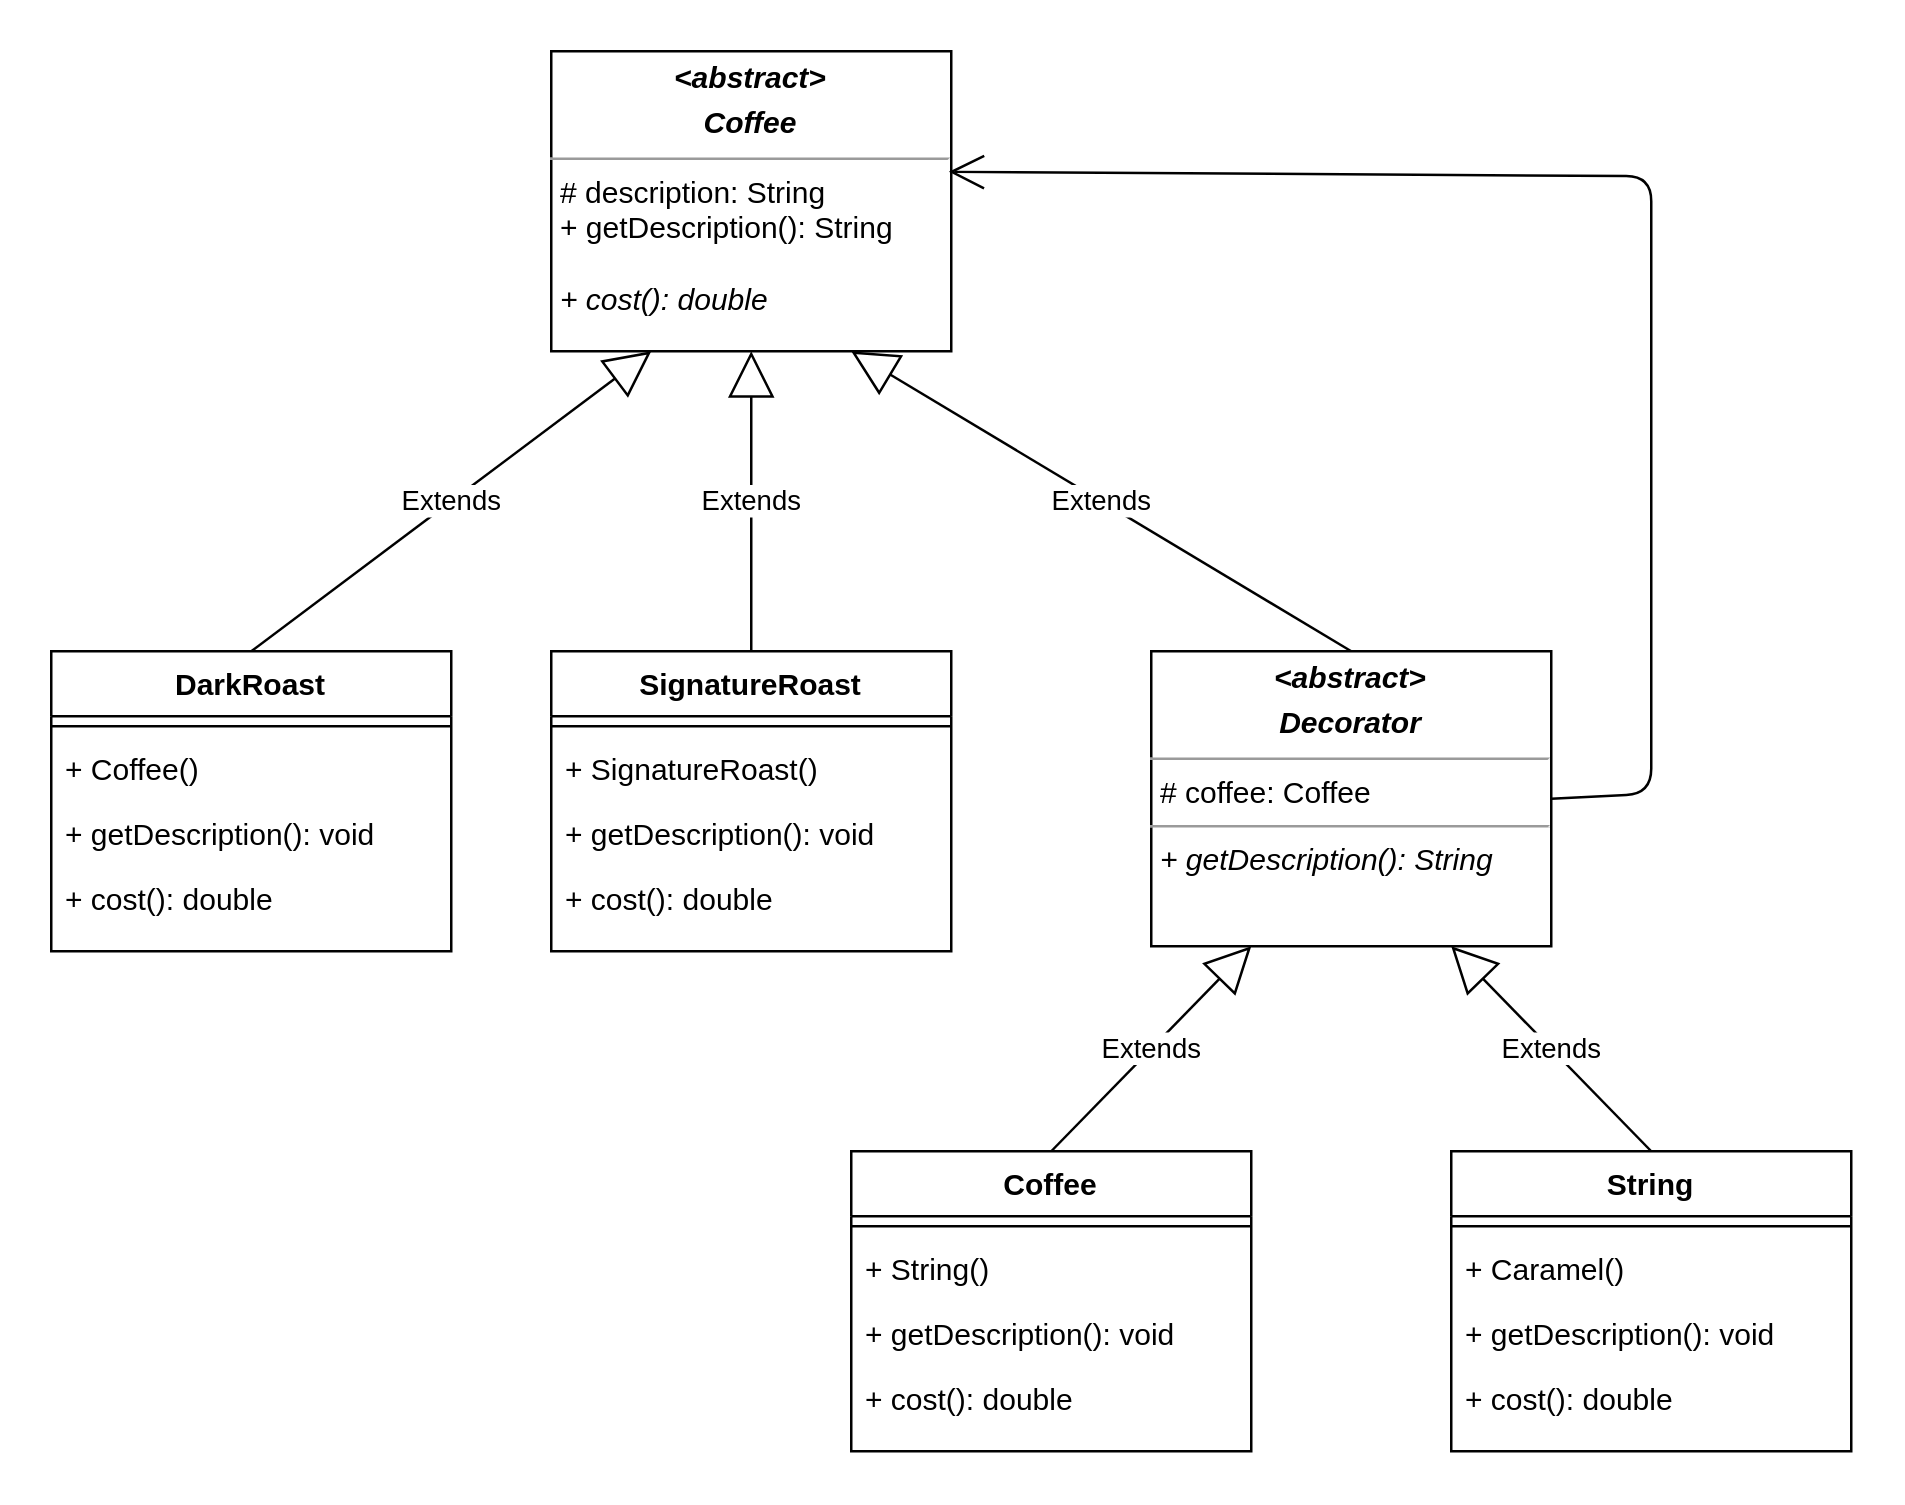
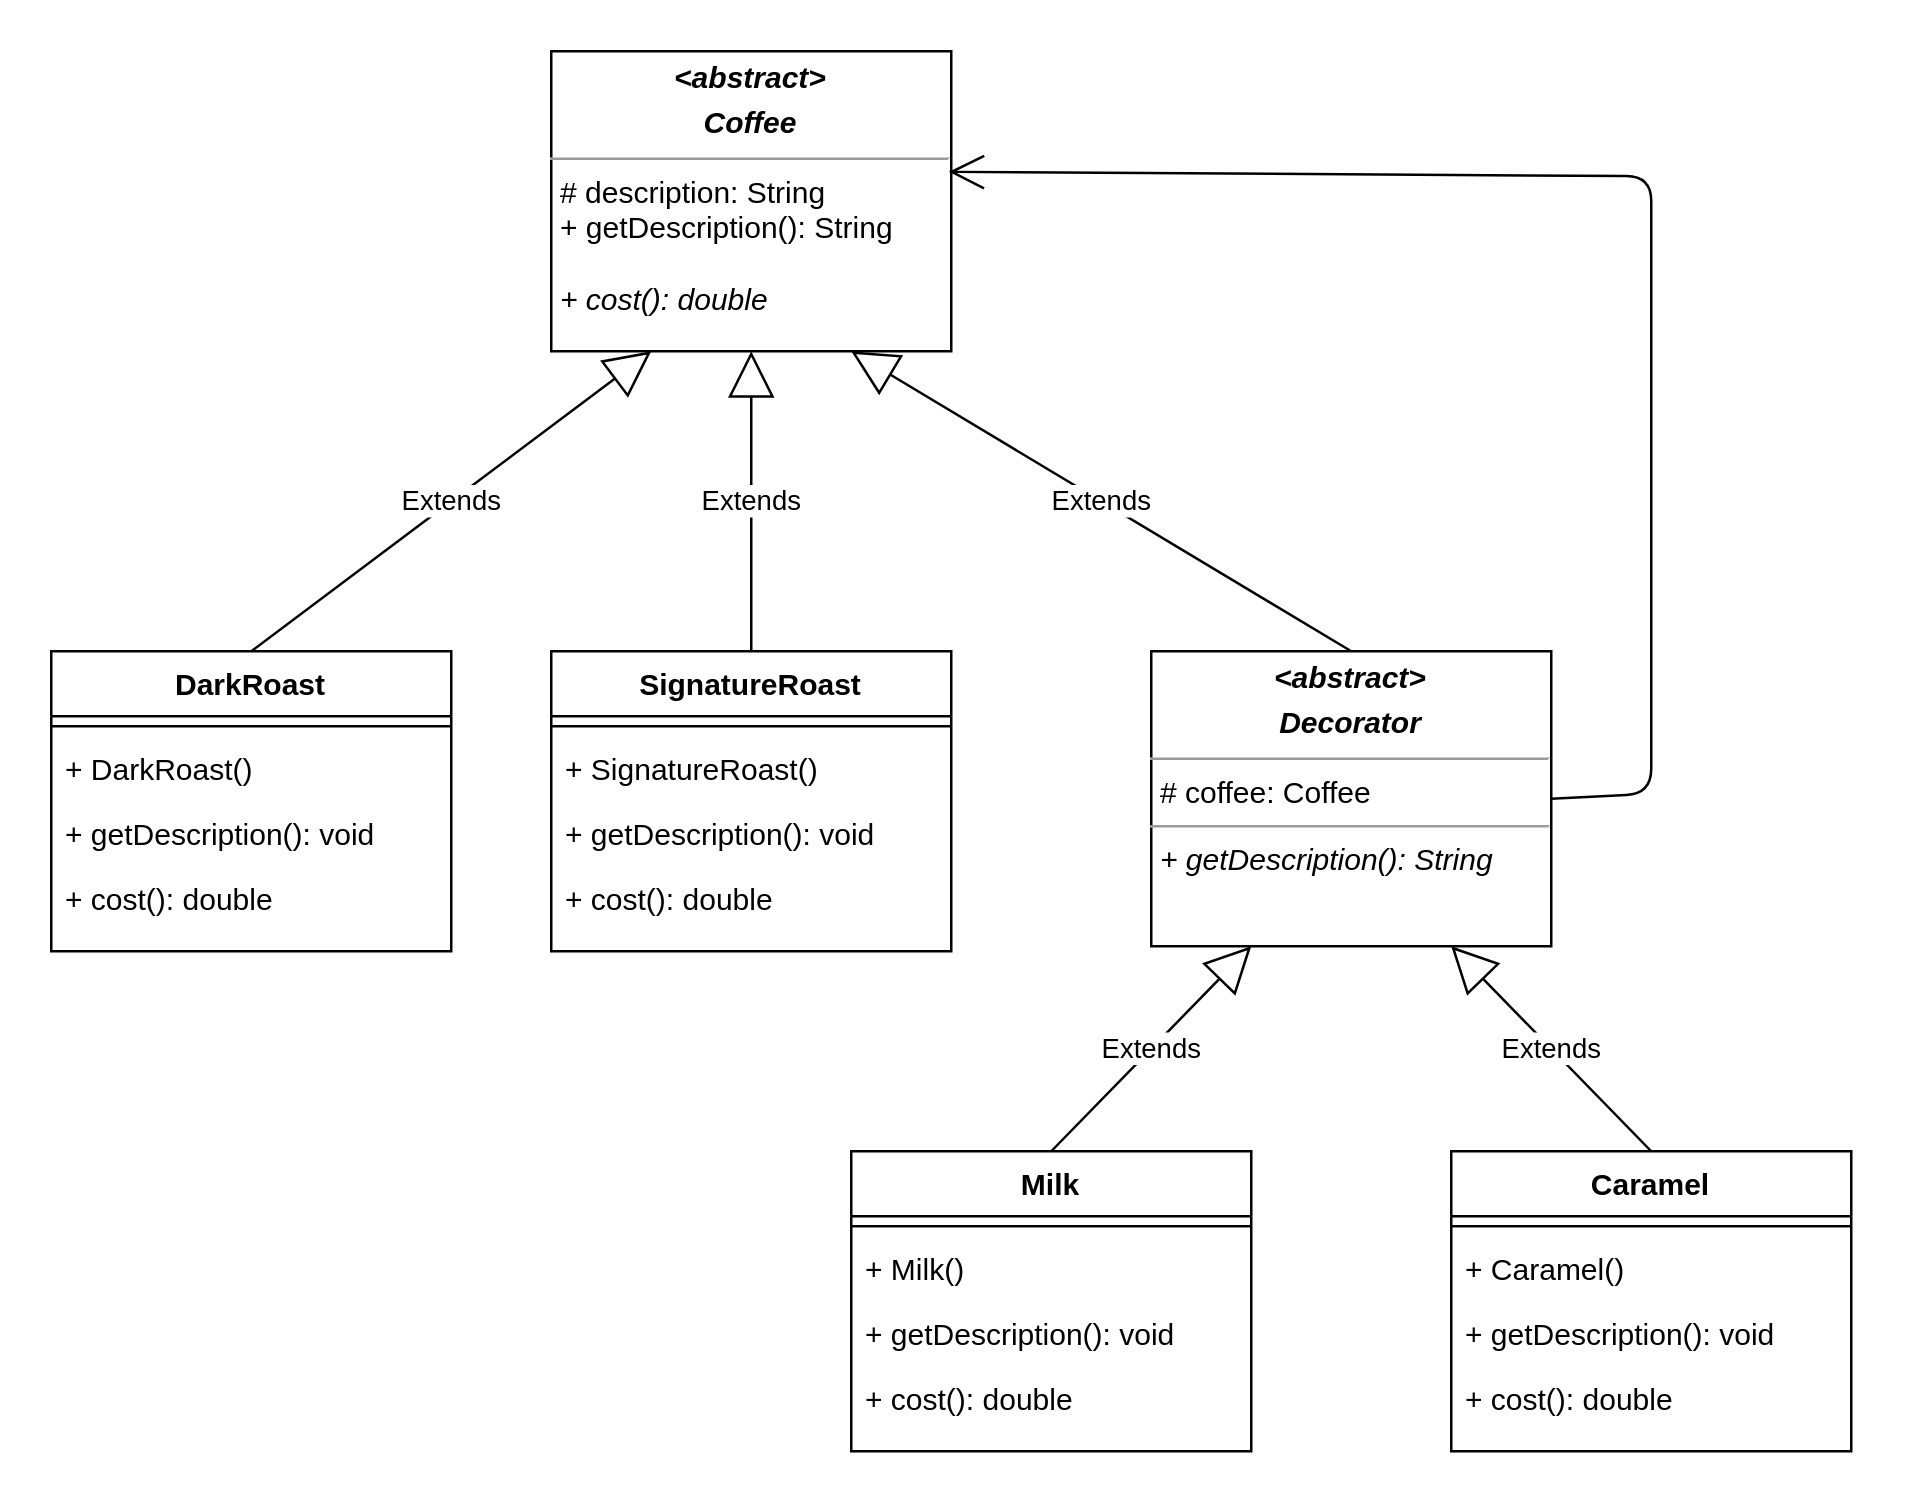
(149, 770) -> (174, 770)
(1050, 1185) -> (1050, 1185)
(1650, 1185) -> (1650, 1185)
(941, 1270) -> (921, 1270)
